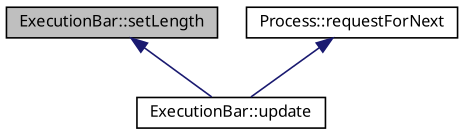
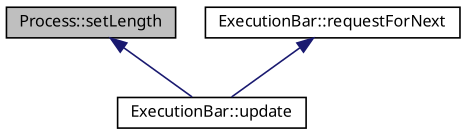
(112, 23) -> (91, 23)
(352, 23) -> (333, 23)
